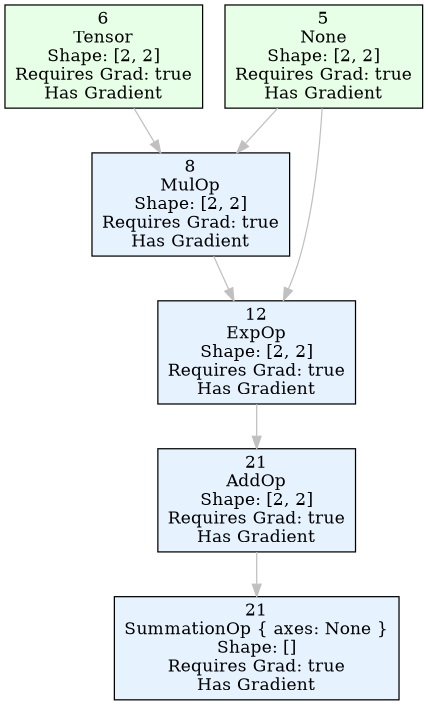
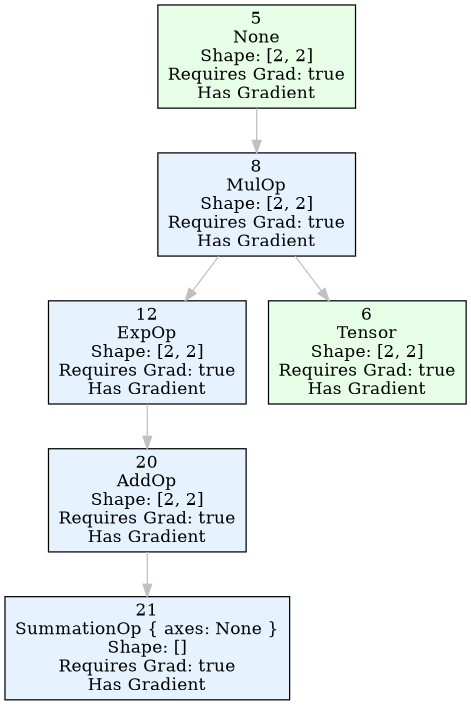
(144, 125) -> (308, 273)
(312, 200) -> none
(257, 500) -> (147, 500)
